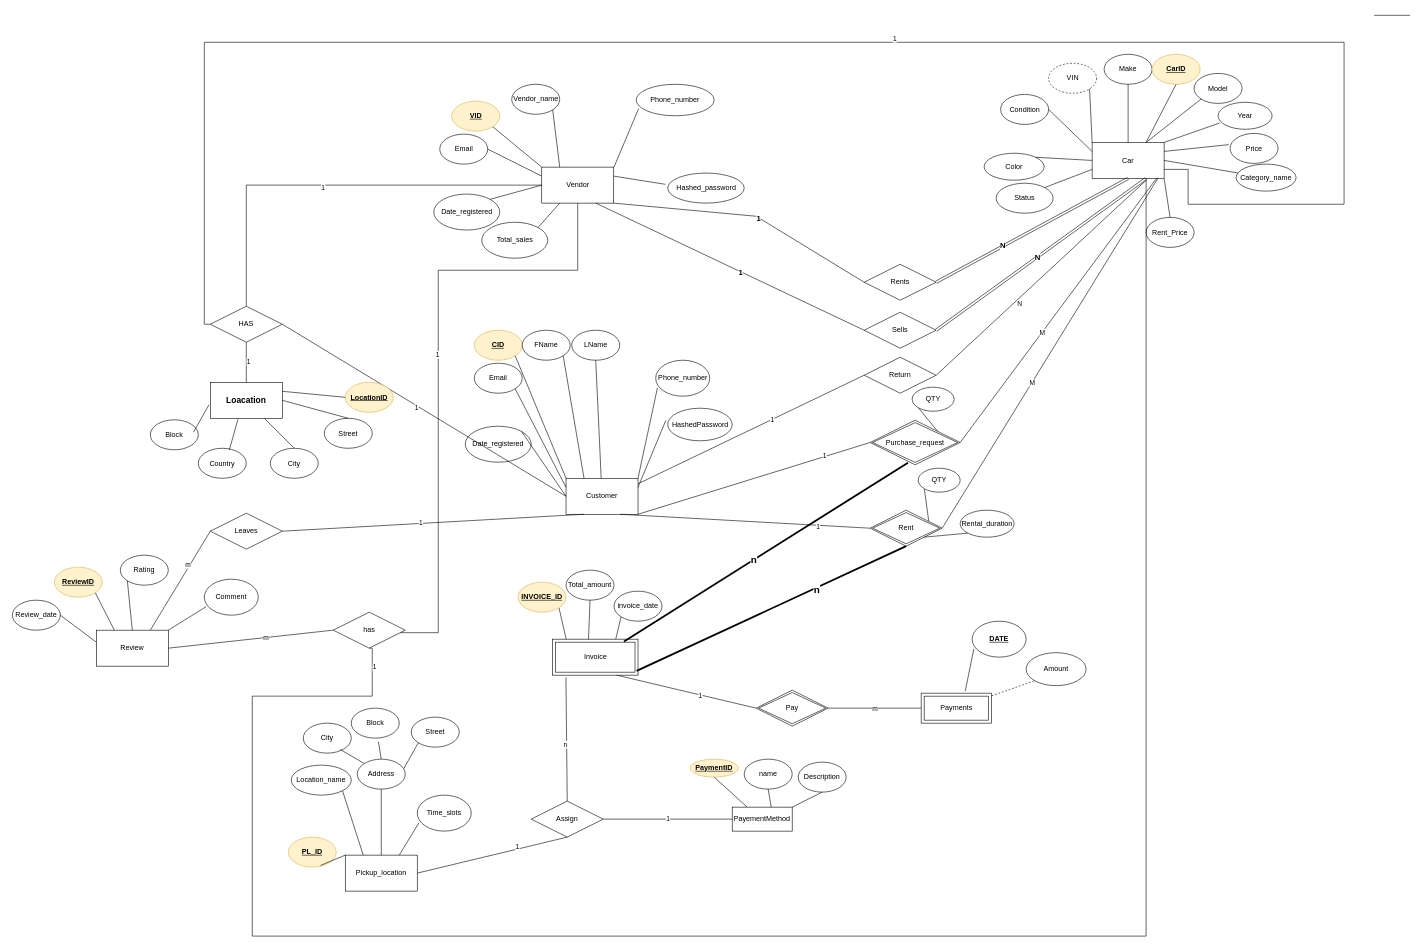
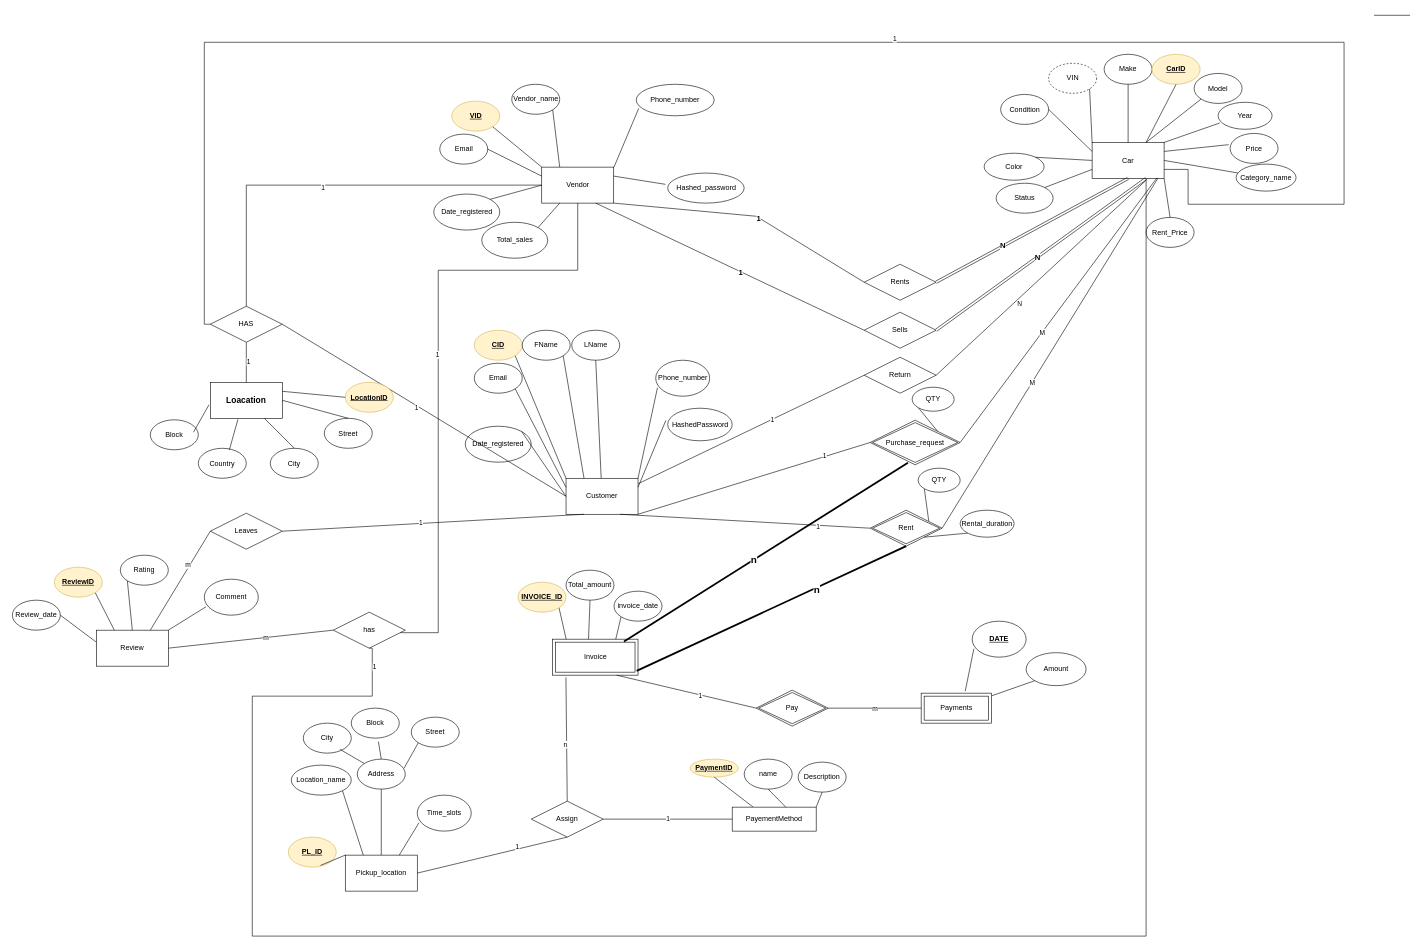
(1012, 689) -> (1012, 689)
(762, 819) -> (774, 819)
